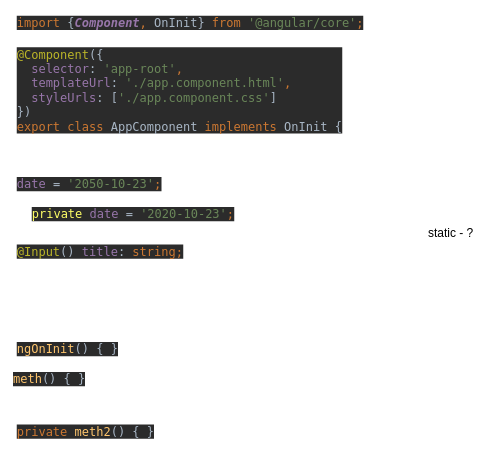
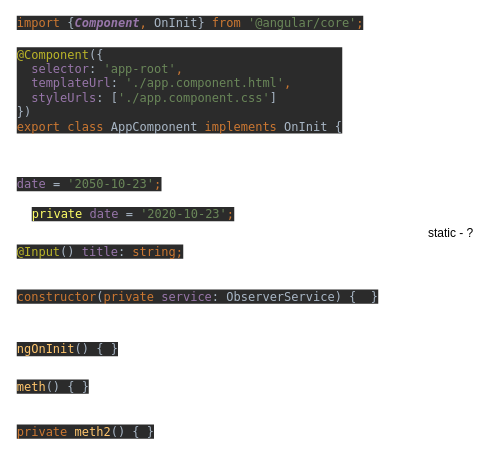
none -> (207, 297)
(57, 379) -> (60, 387)
